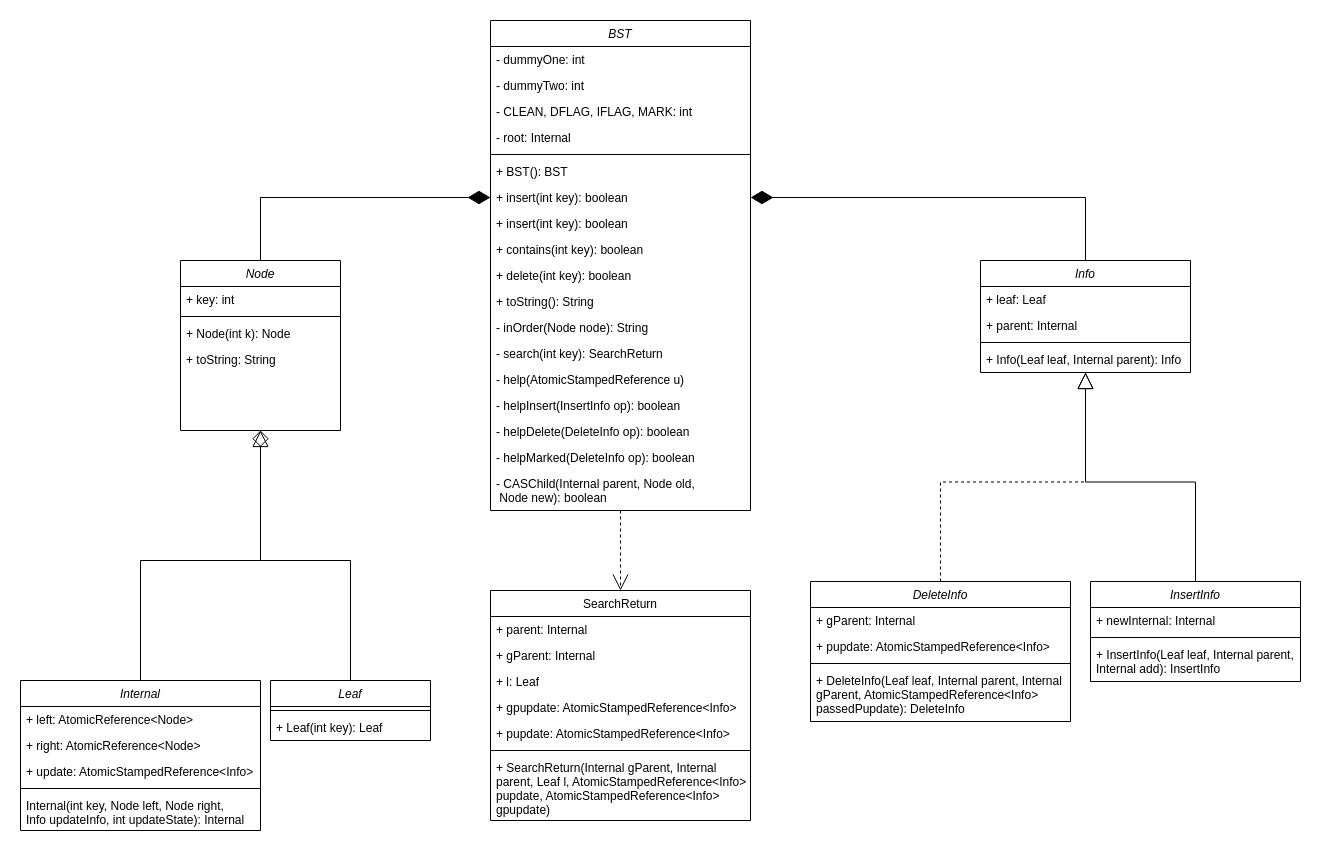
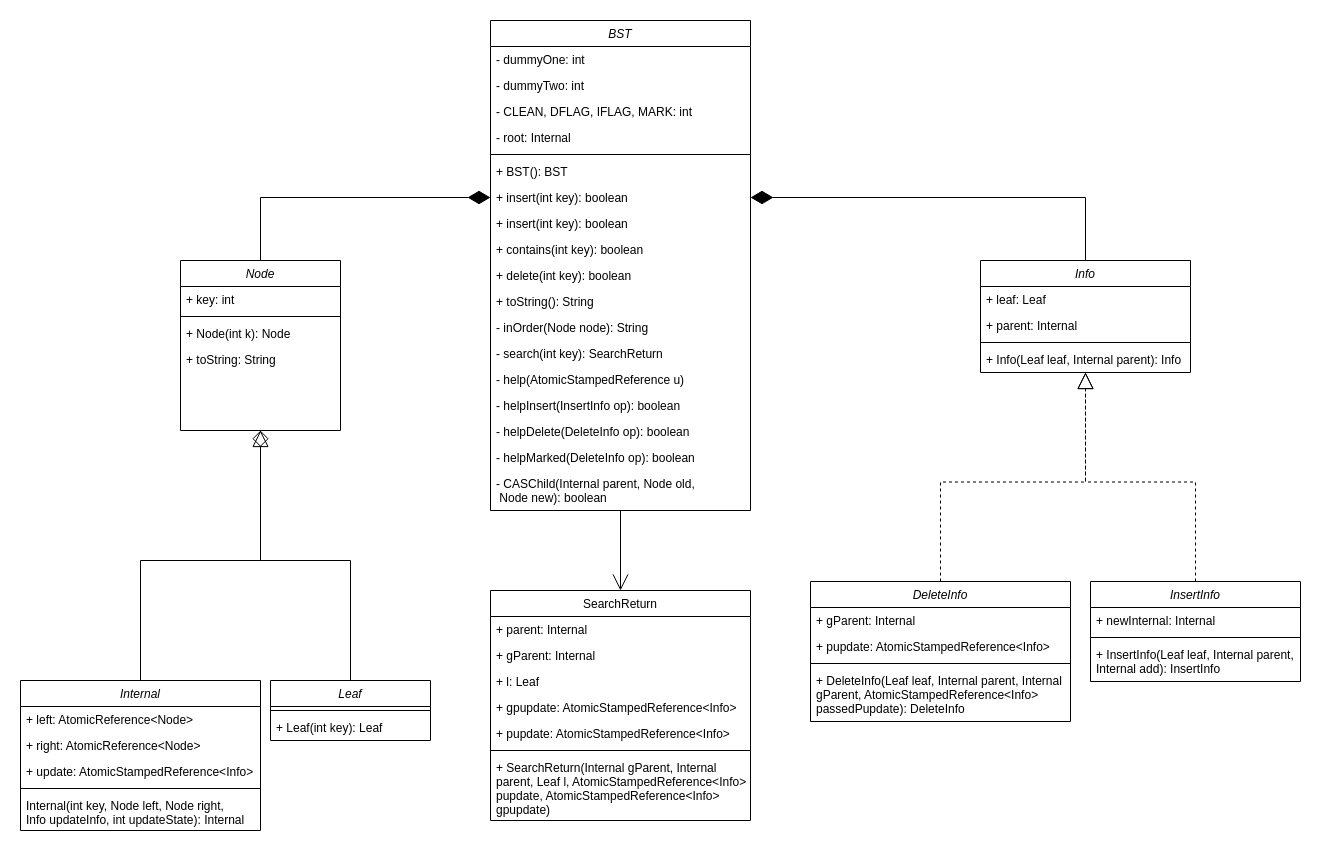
(1191, 482) -> (1191, 482)
(621, 550) -> (621, 550)
